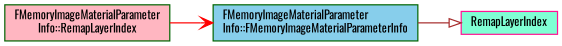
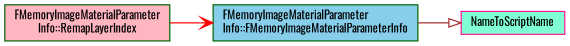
(509, 23) -> (513, 23)
